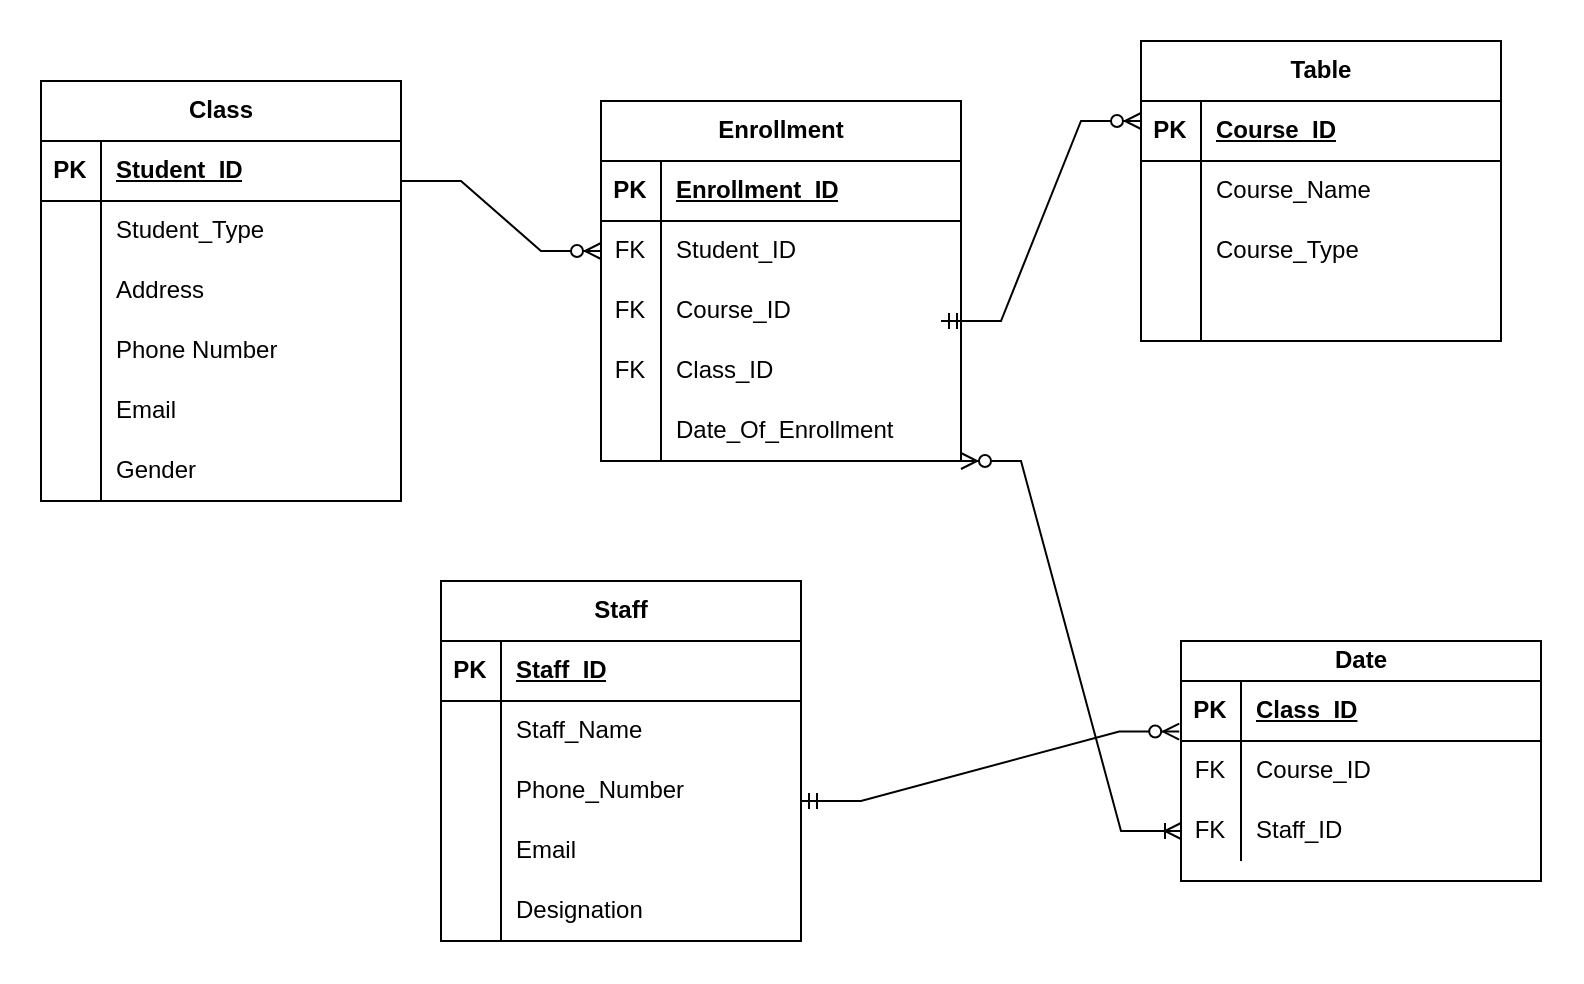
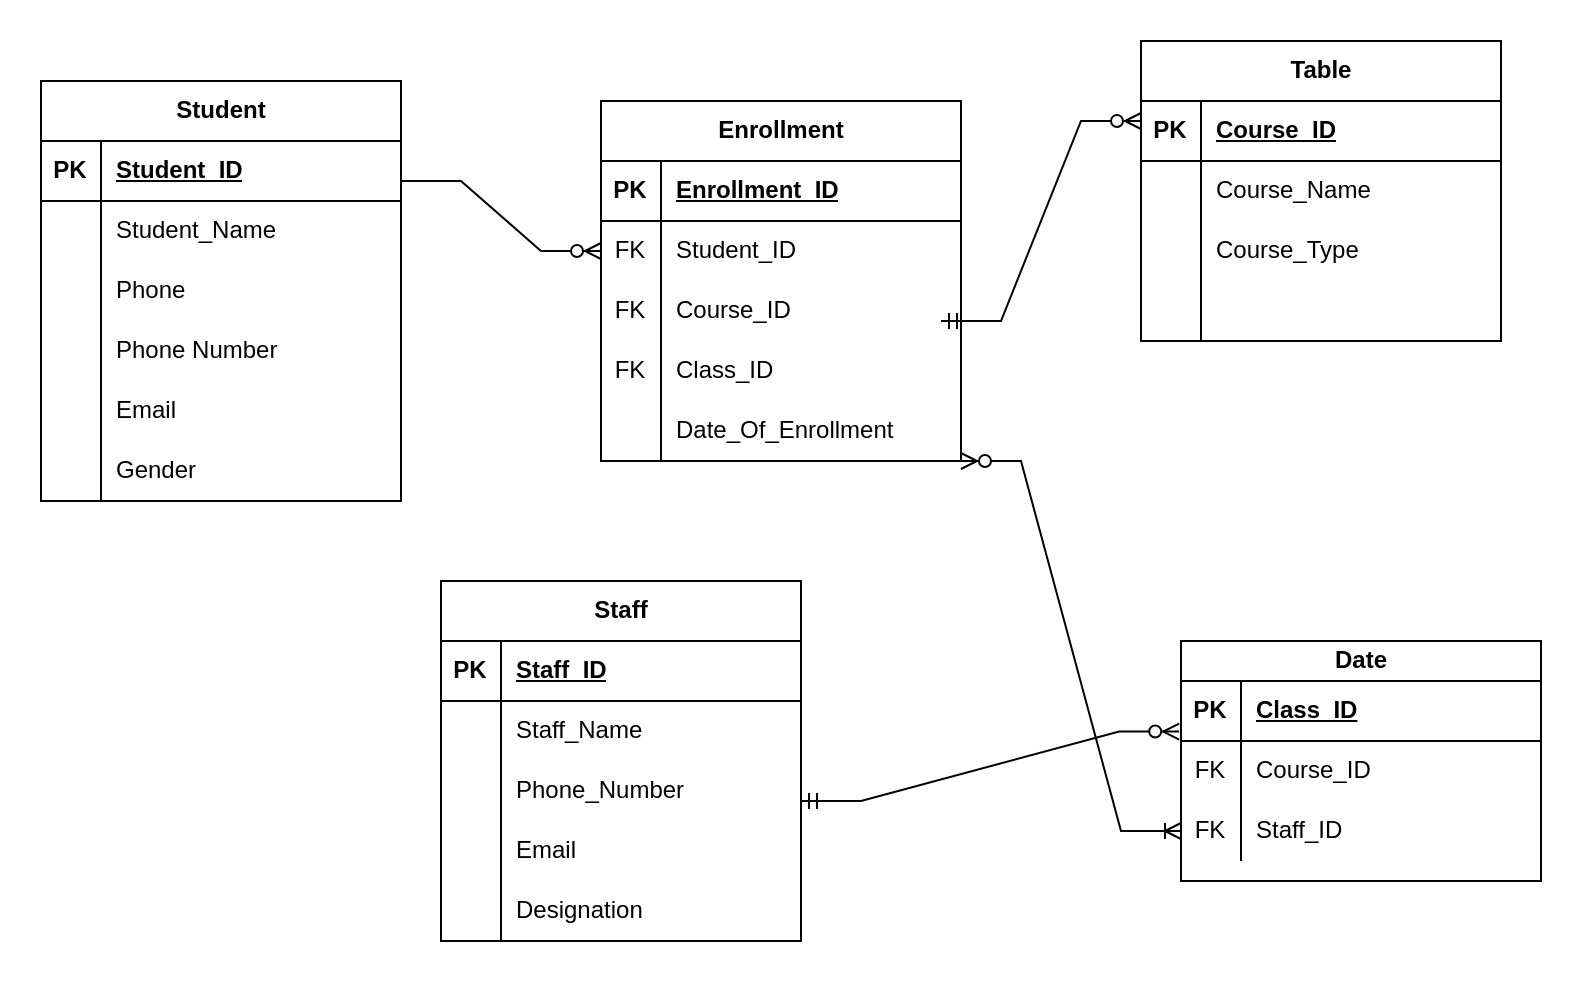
(222, 111) -> (222, 111)
(198, 231) -> (198, 231)
(164, 291) -> (151, 291)
